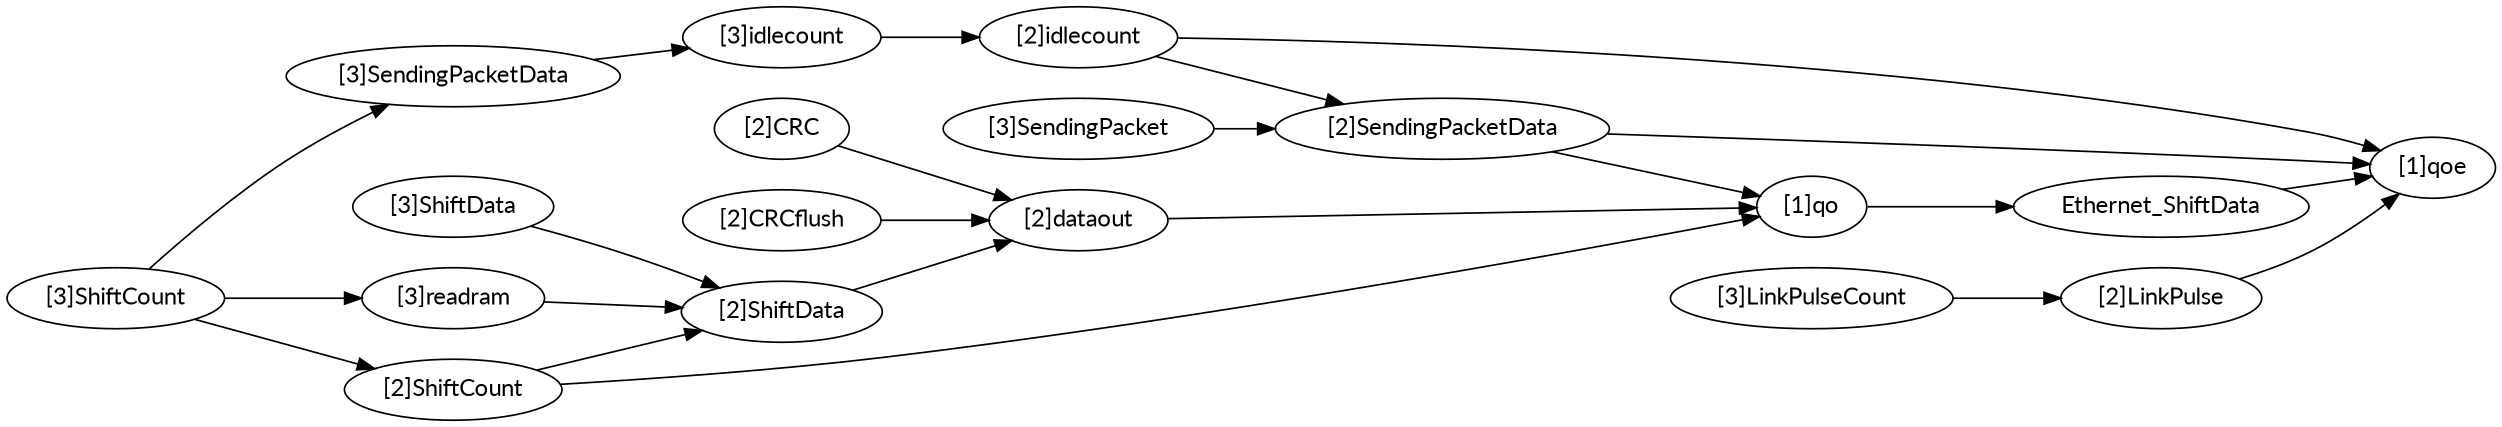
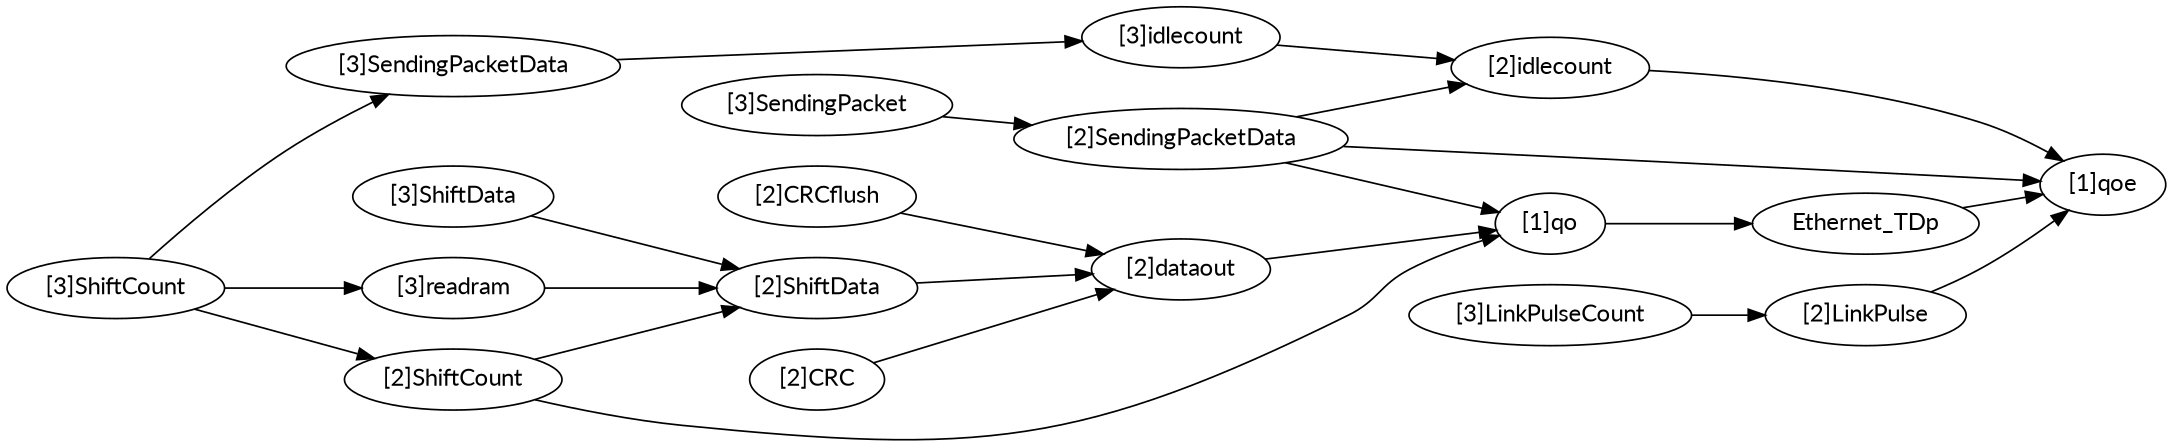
(1241, 78) -> (1373, 102)
(2161, 207) -> (1866, 224)
